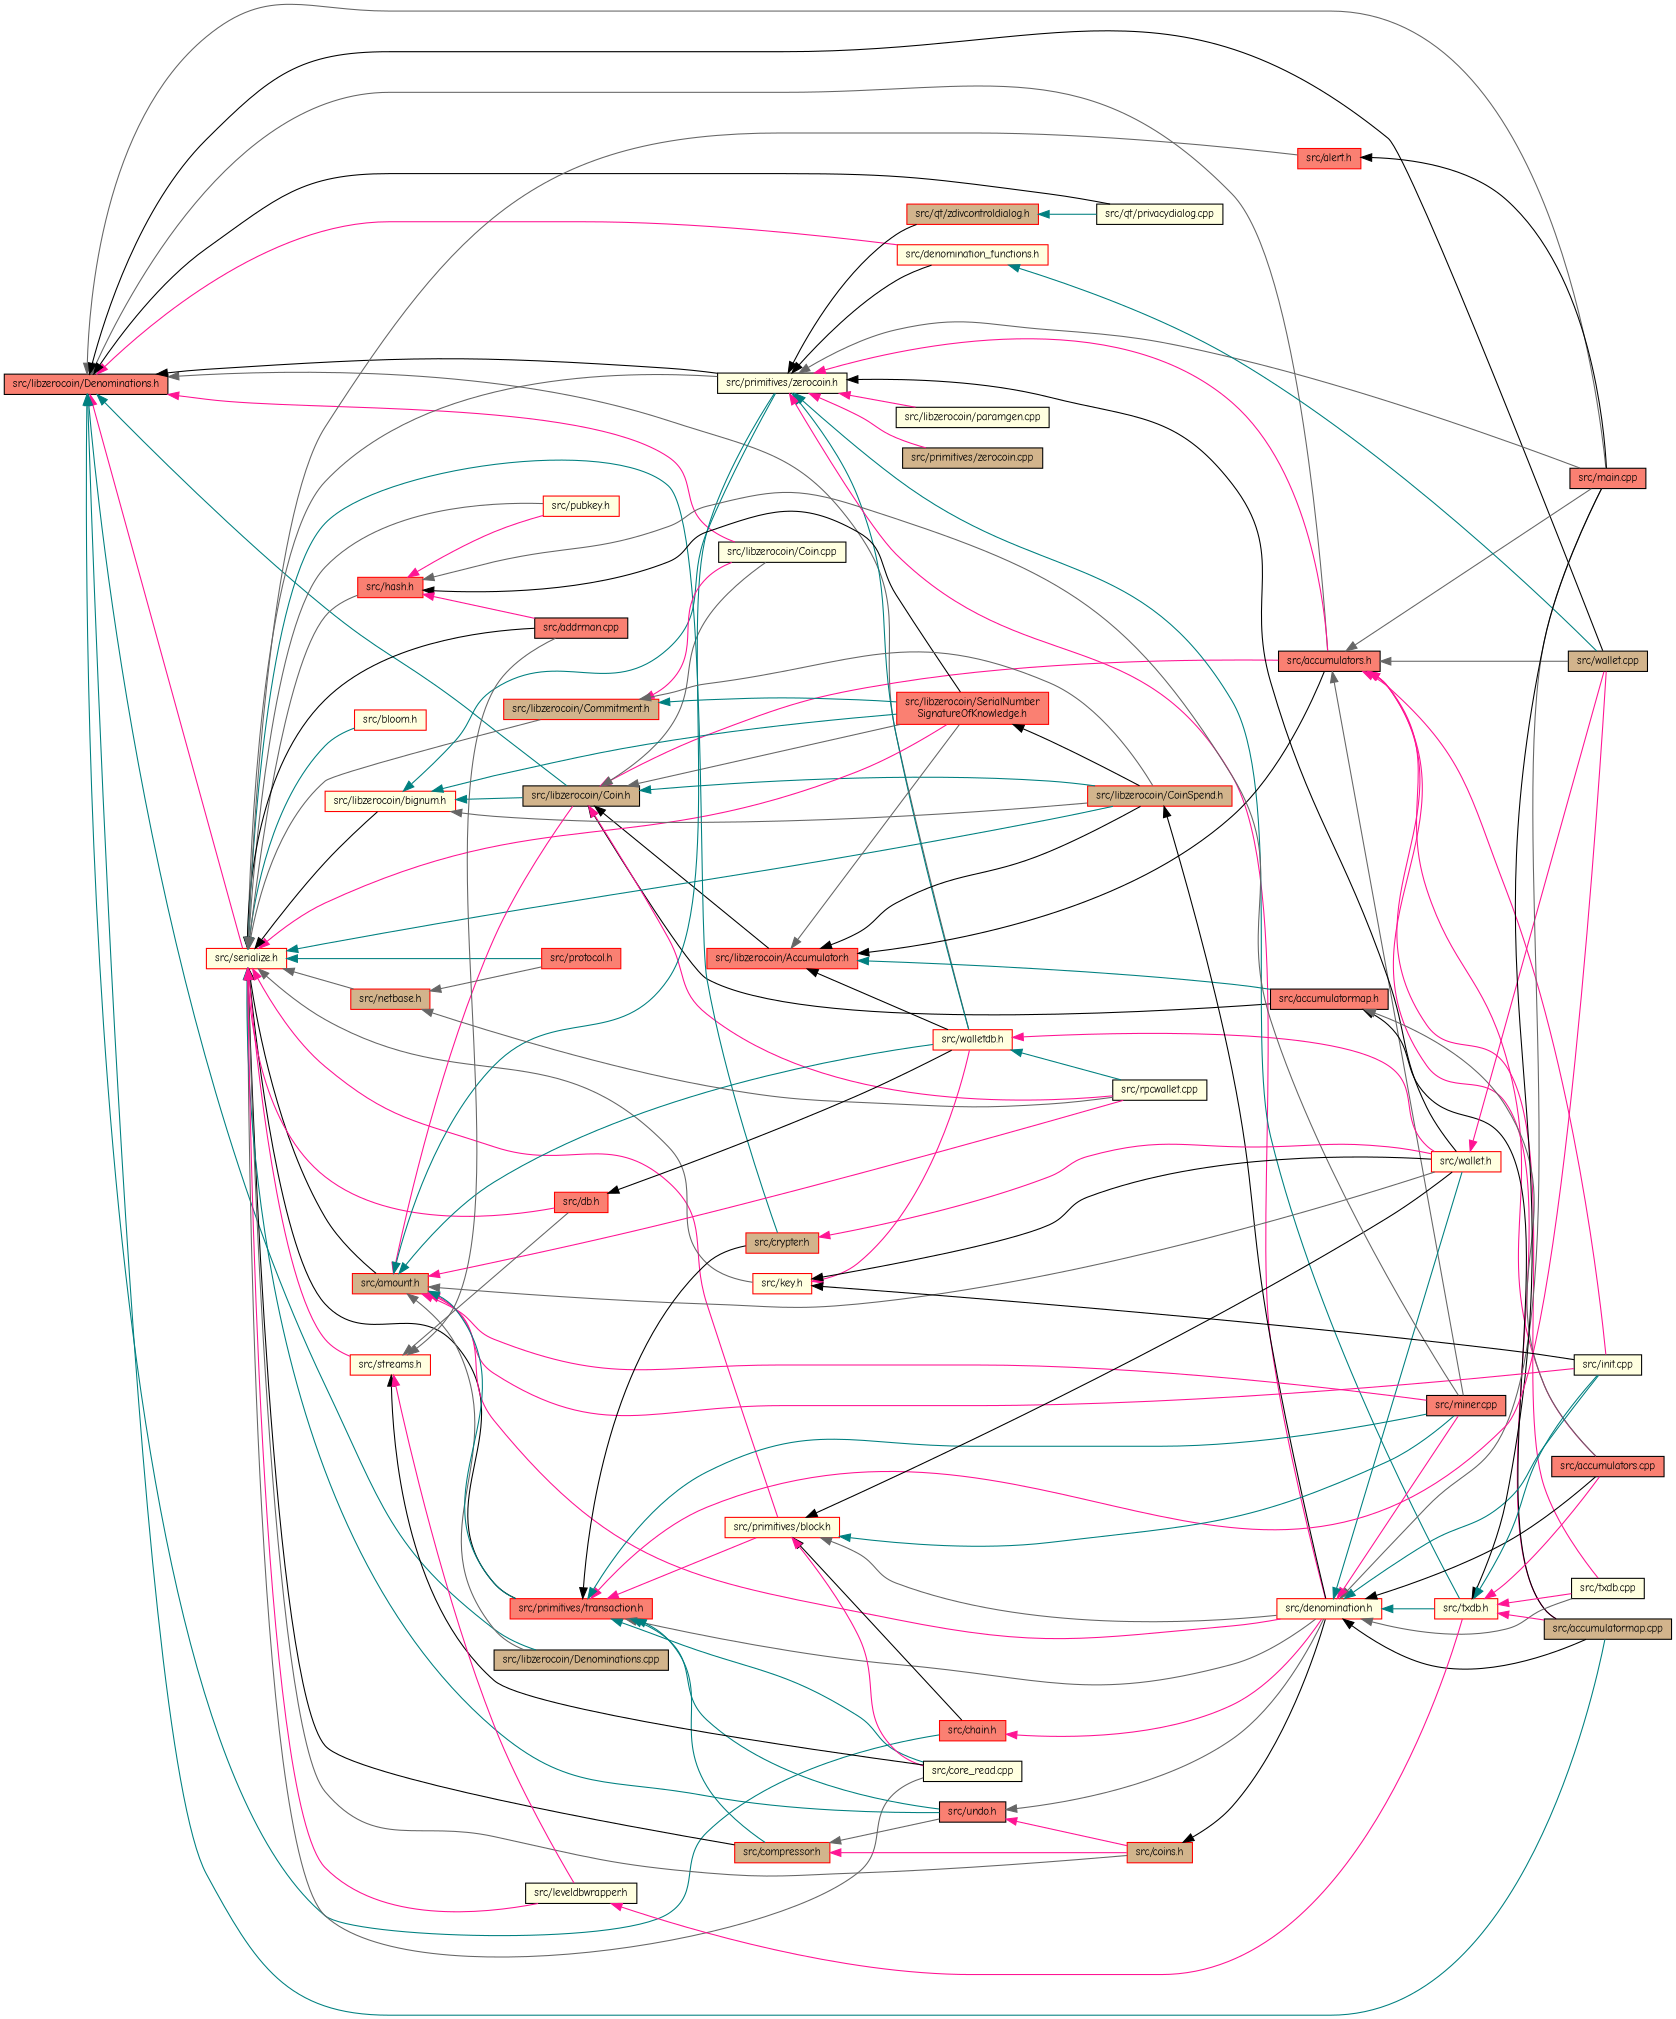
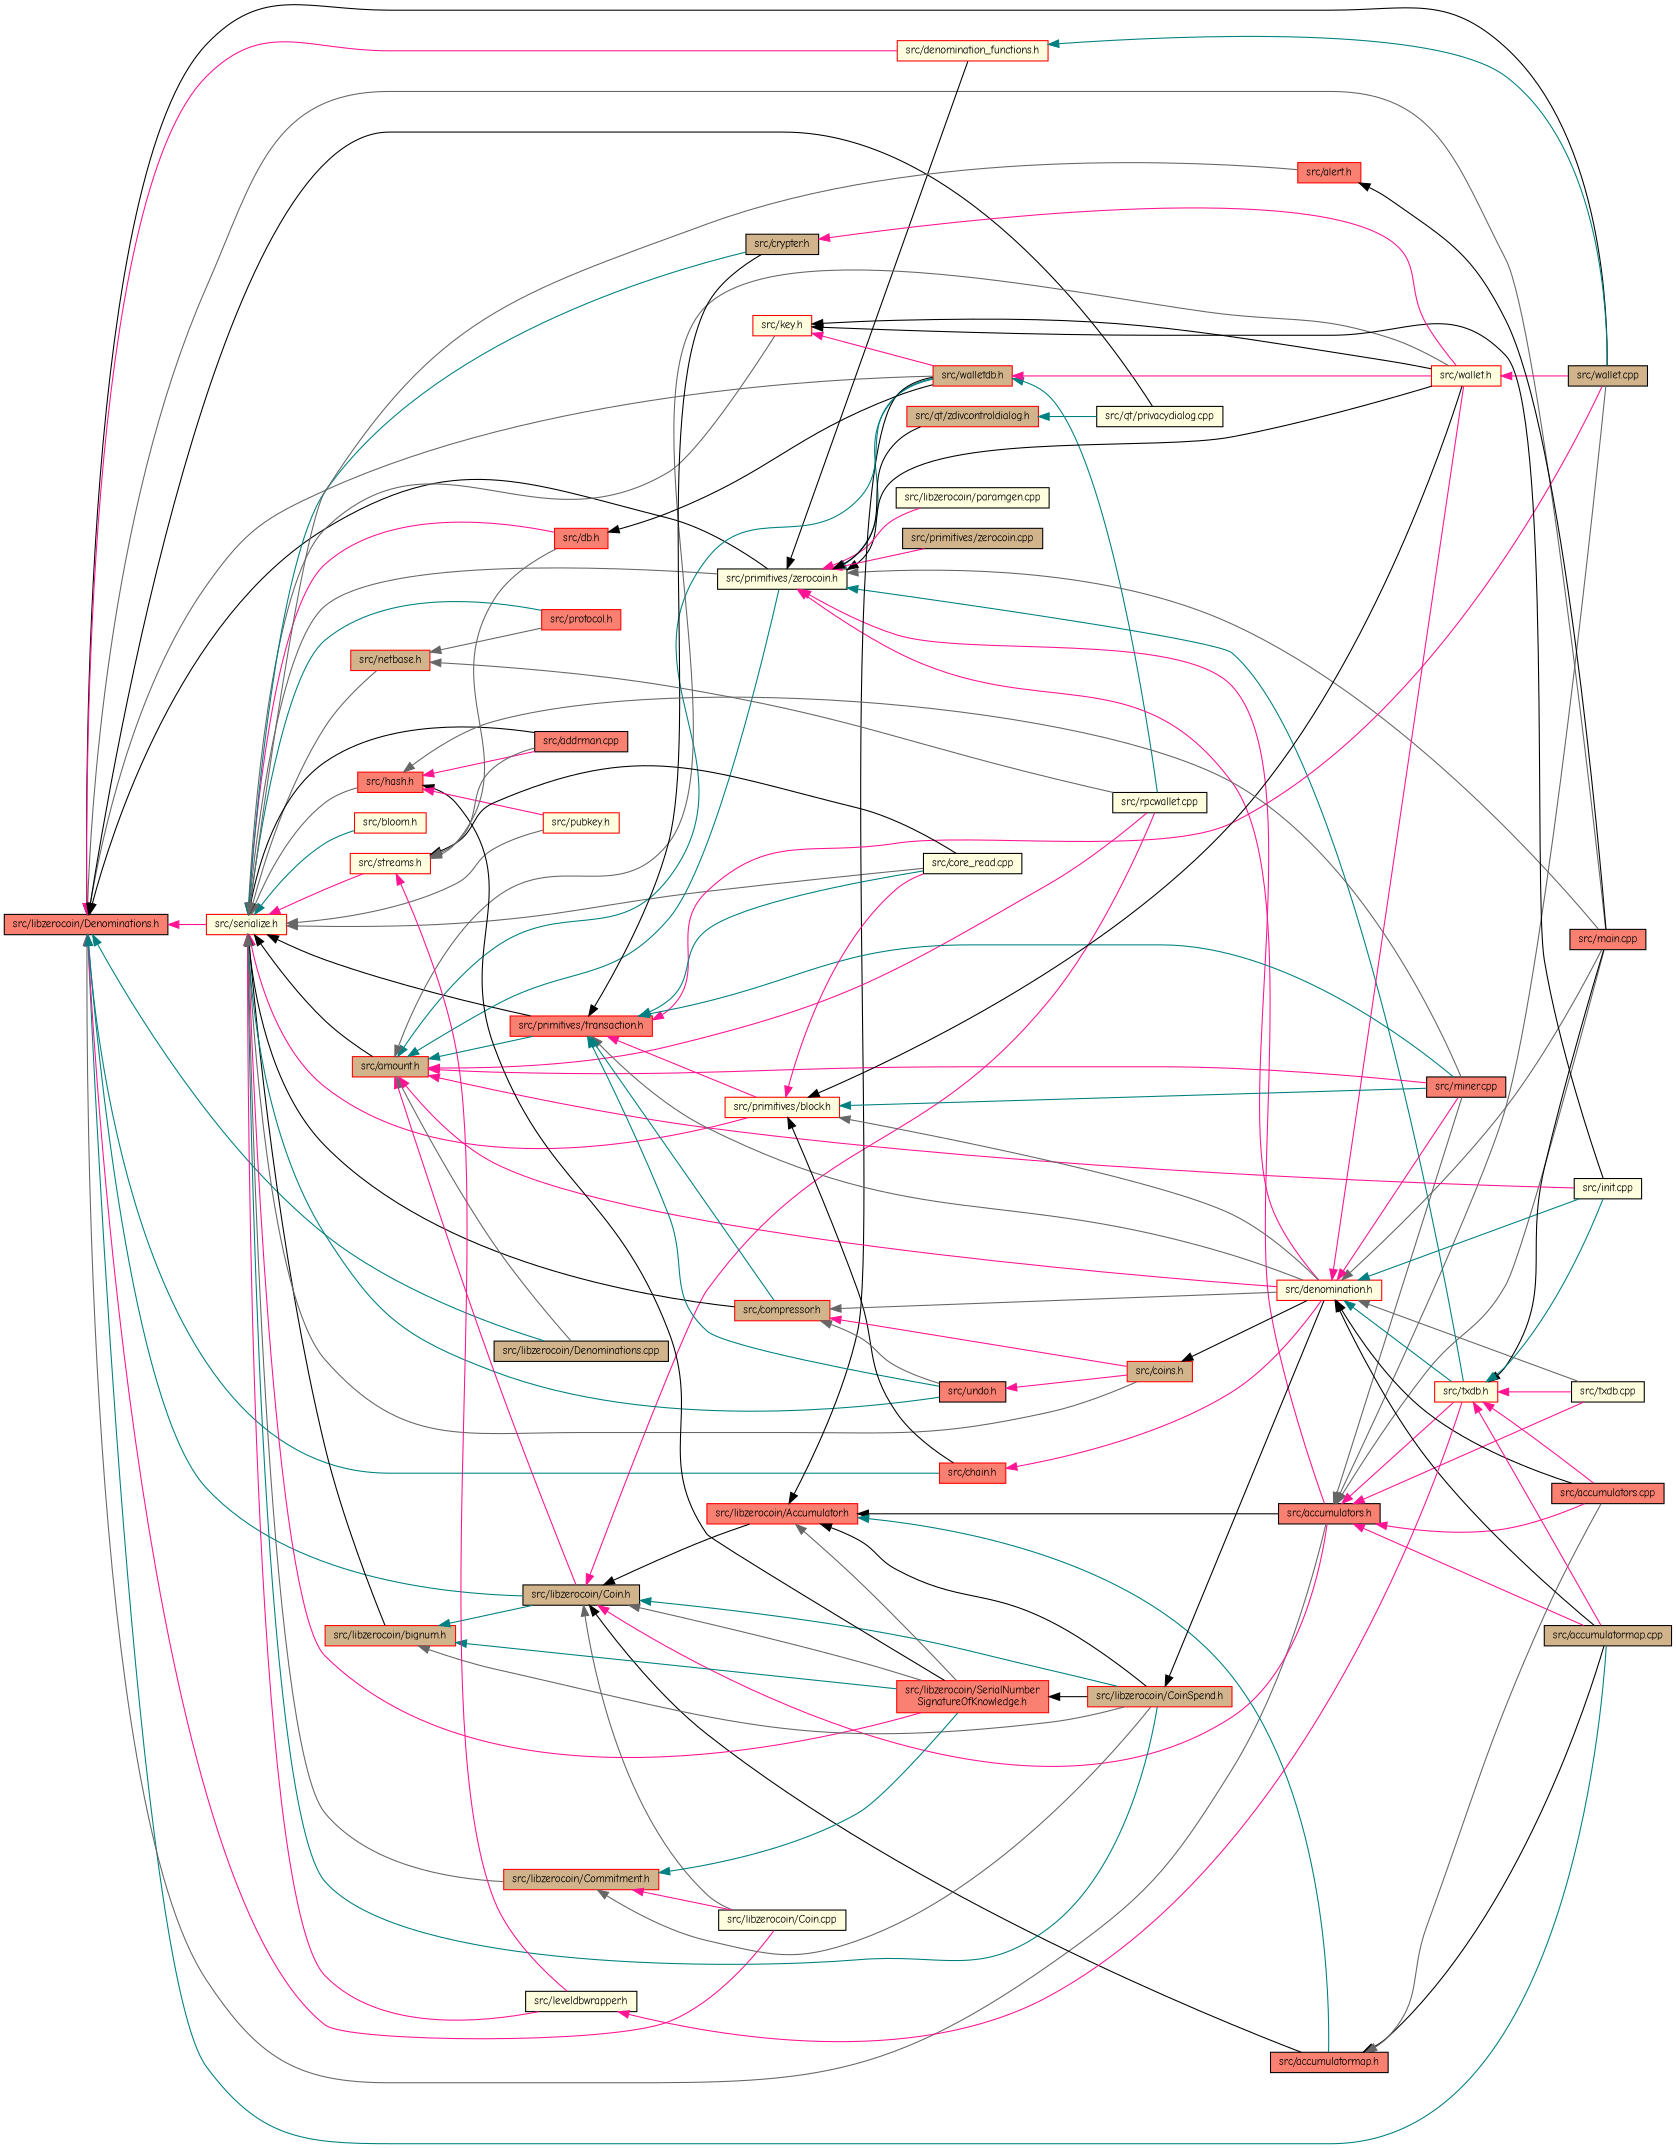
(656, 657) -> none
(390, 801) -> (390, 1636)
(1545, 1012) -> (1402, 1449)
(973, 1040) -> (973, 376)
(782, 1243) -> (782, 244)
(1402, 1370) -> (1399, 828)
(1199, 1758) -> (1059, 1300)
